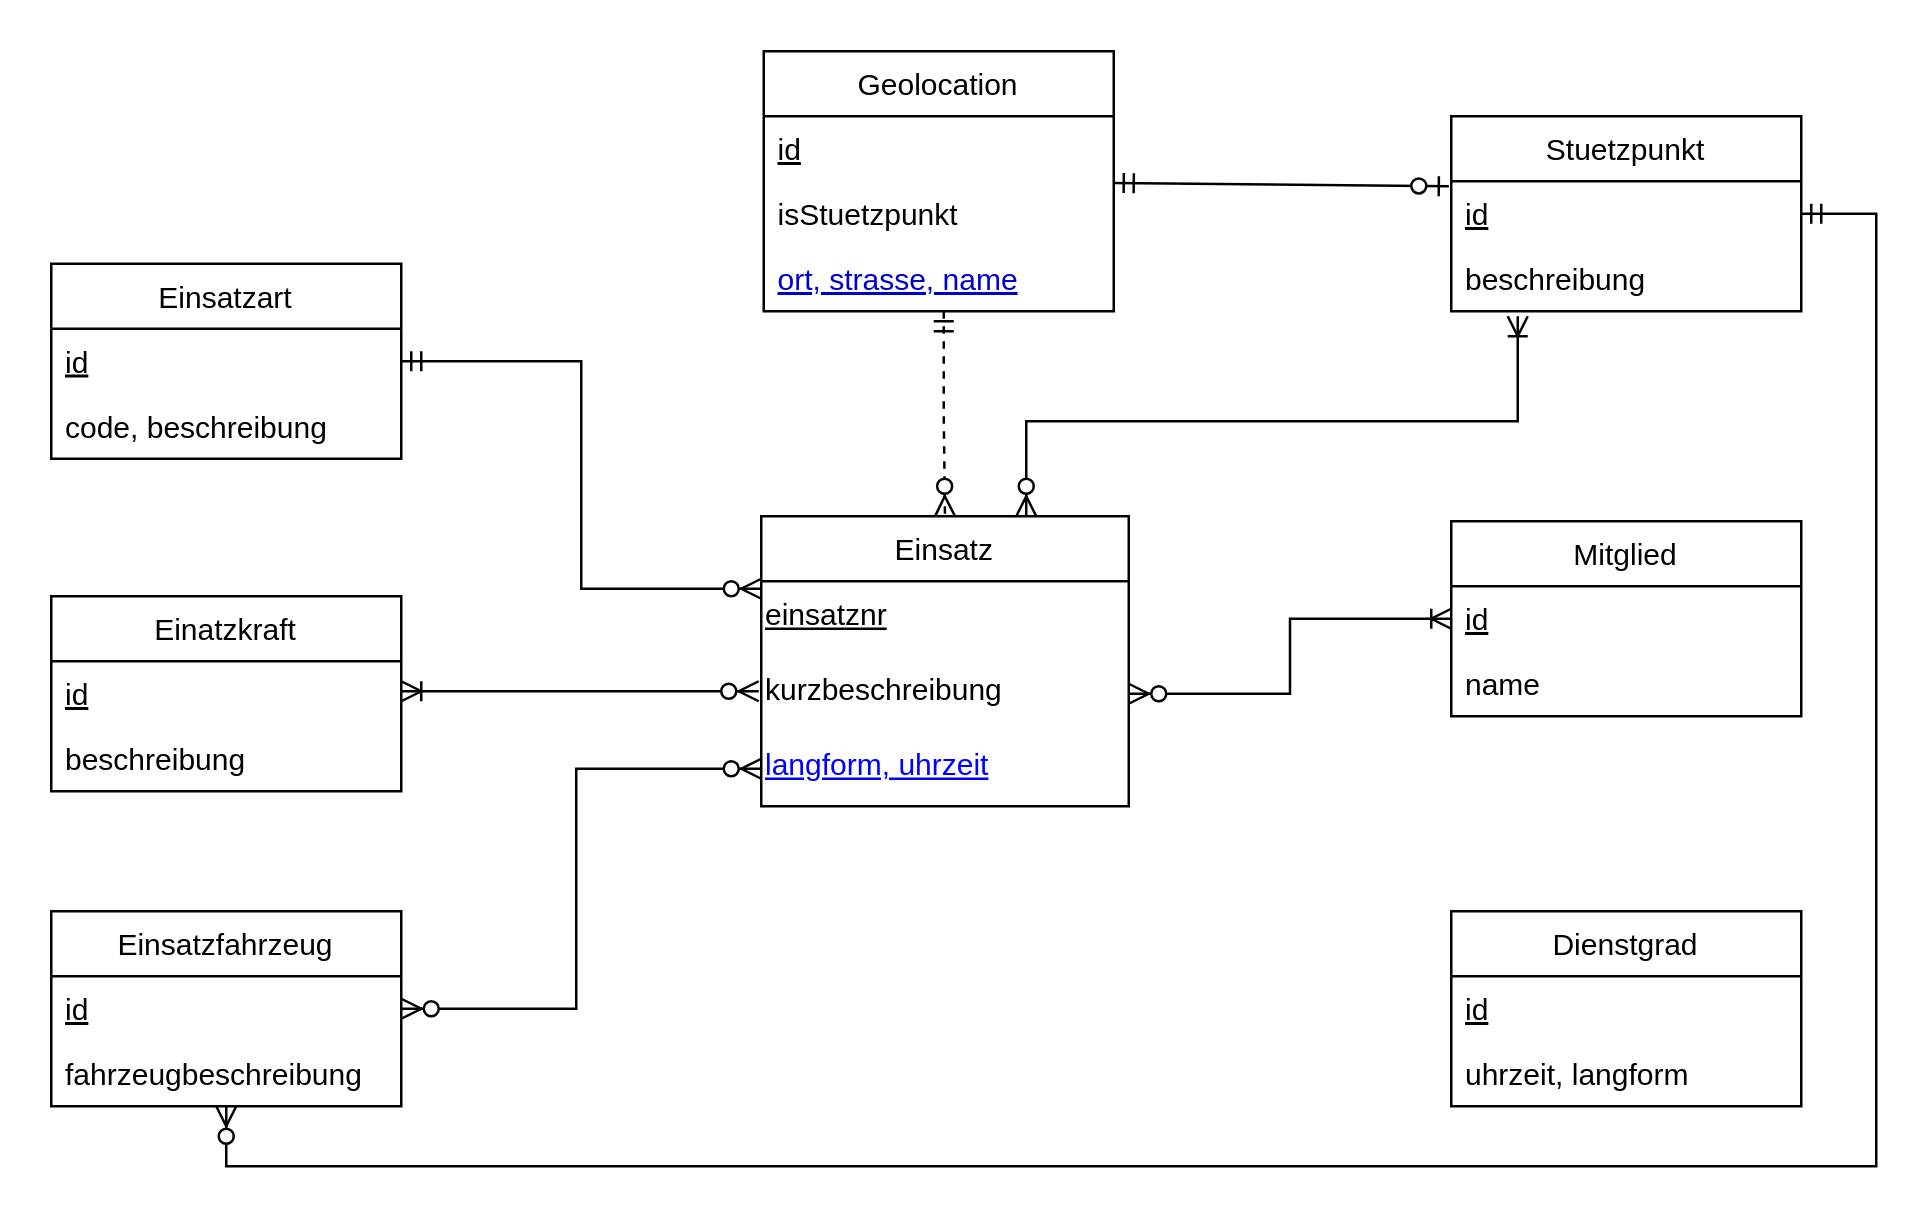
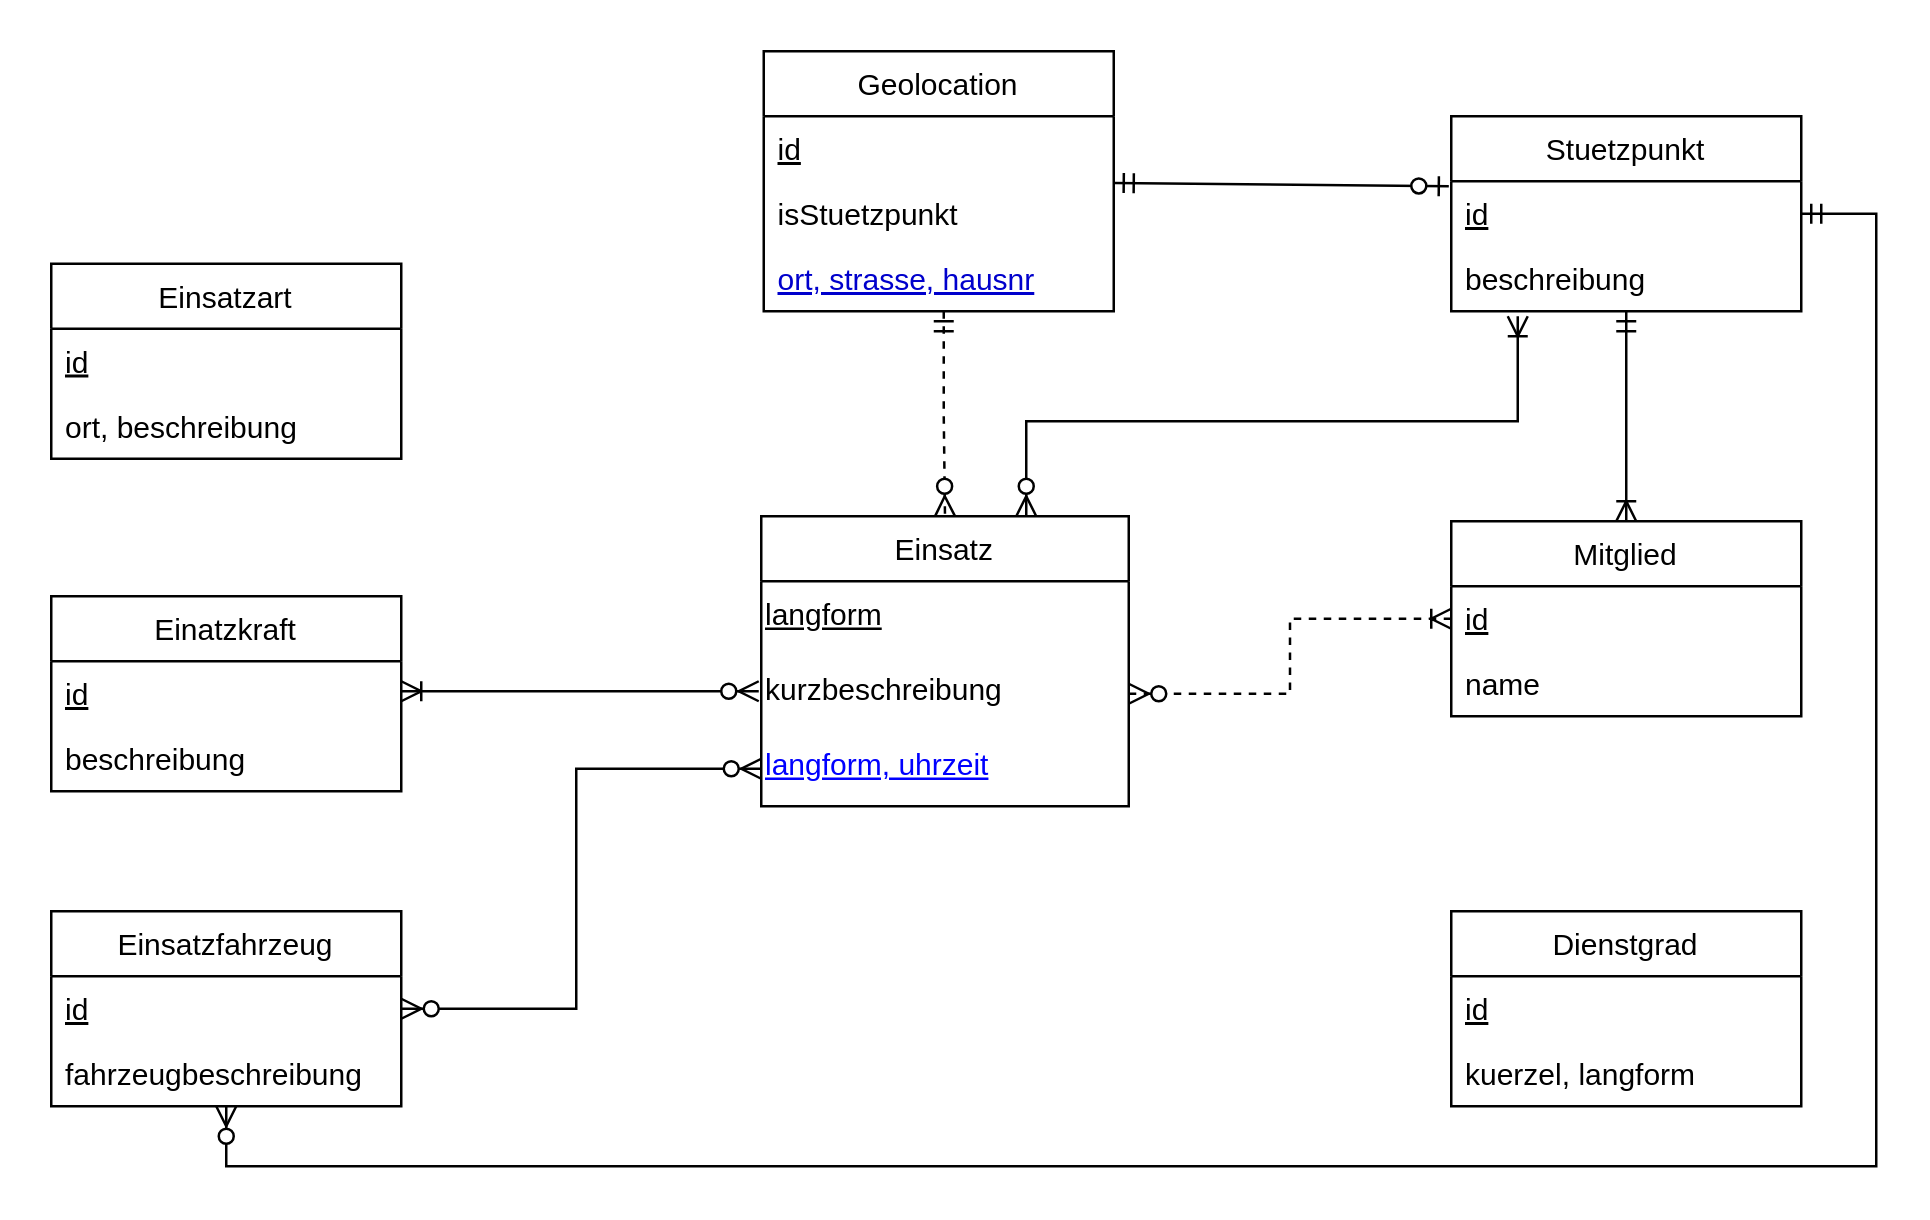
(913, 280) -> (930, 280)
none -> (1626, 414)
(205, 428) -> (196, 428)
(581, 457) -> none
(838, 617) -> (830, 617)
(1290, 643) -> (1290, 643)
(1592, 1075) -> (1592, 1075)
